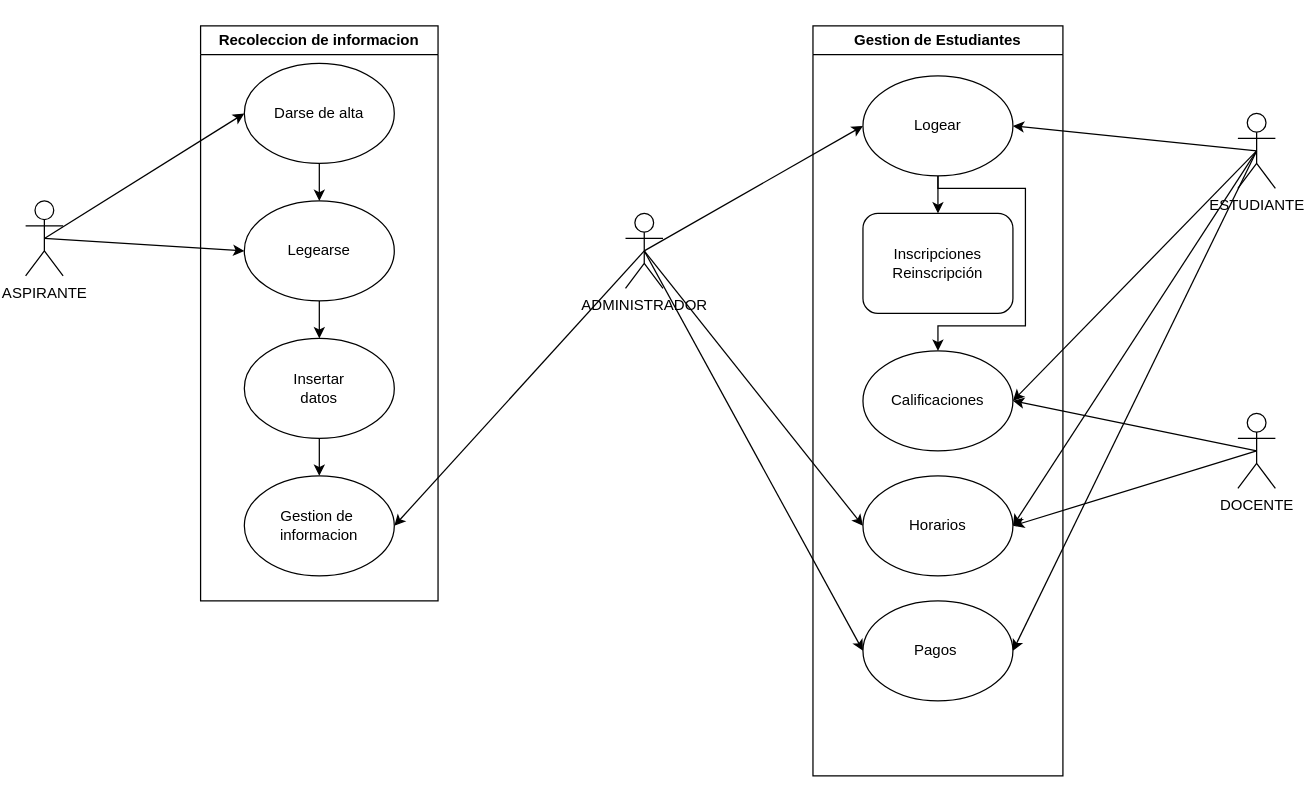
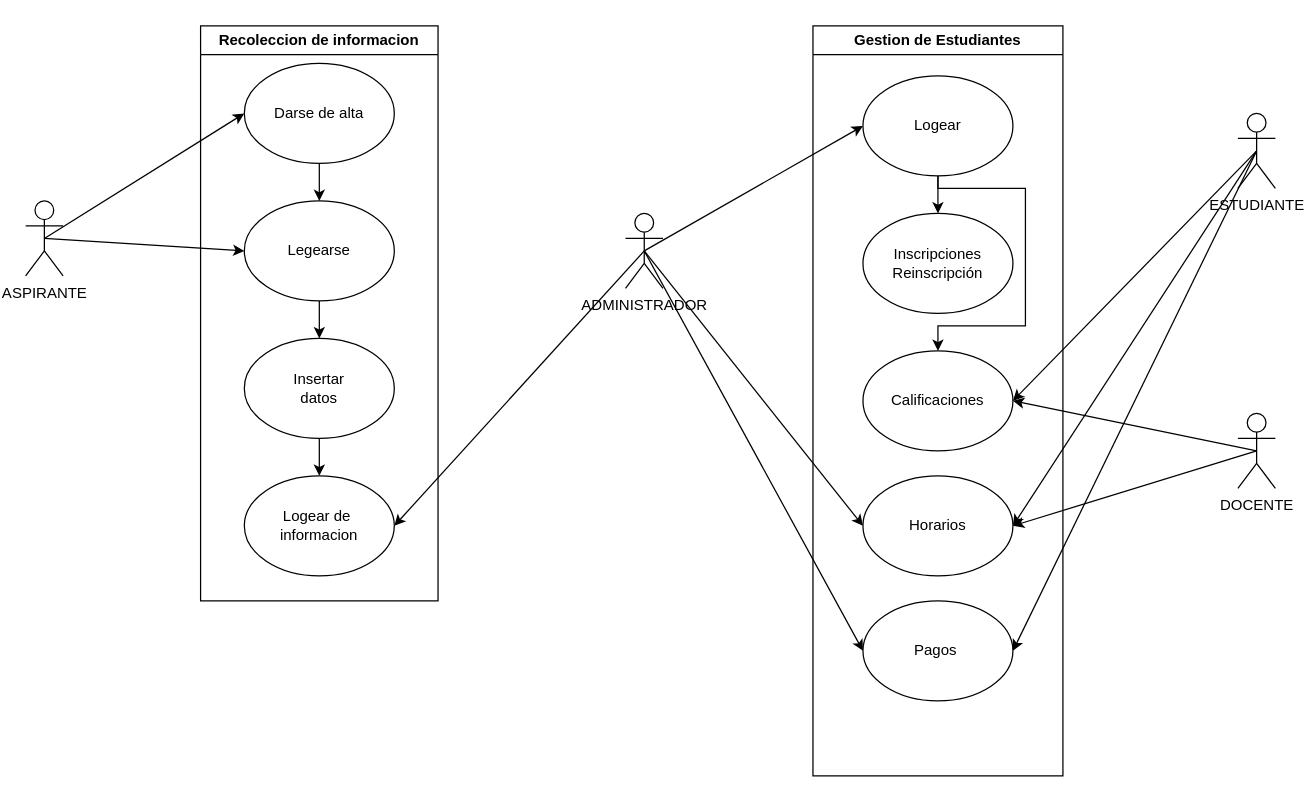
(1137, 138) -> none
(938, 263) -> (938, 263)
(319, 526) -> (319, 526)
